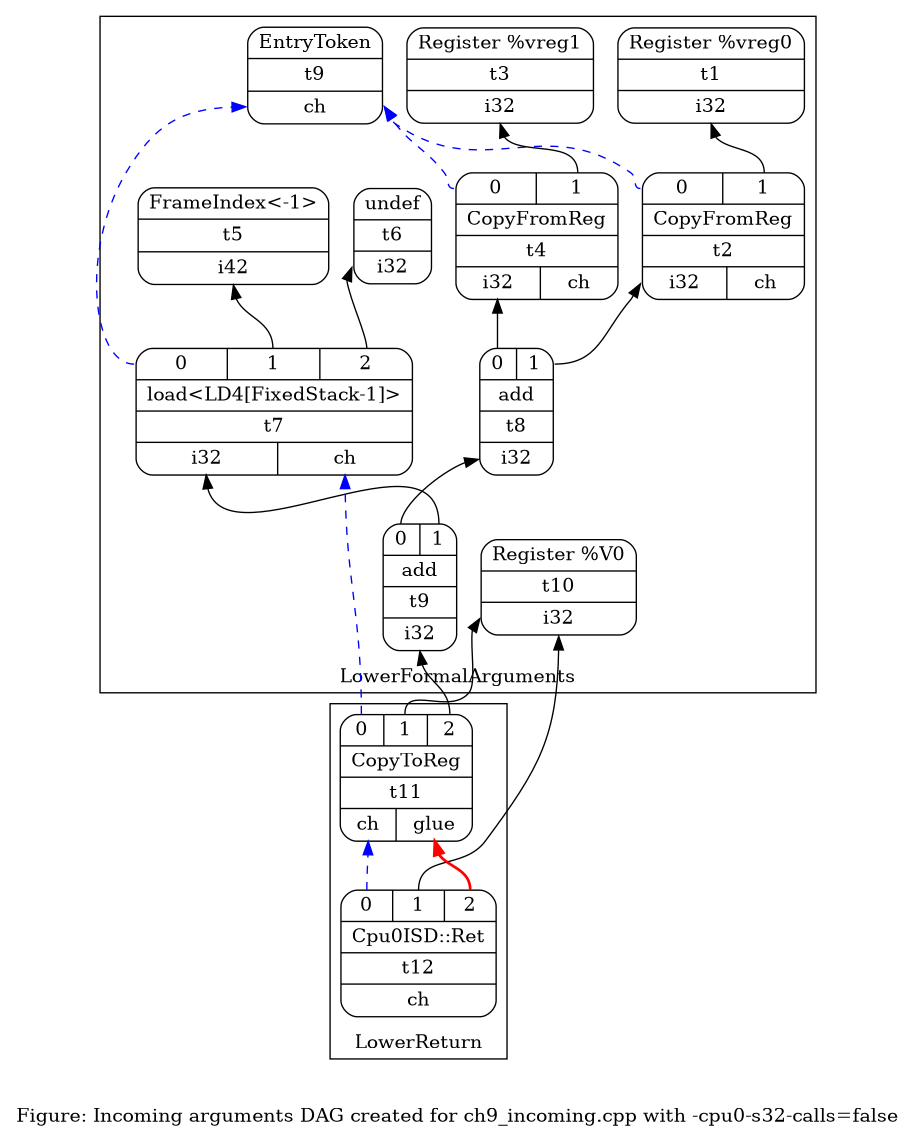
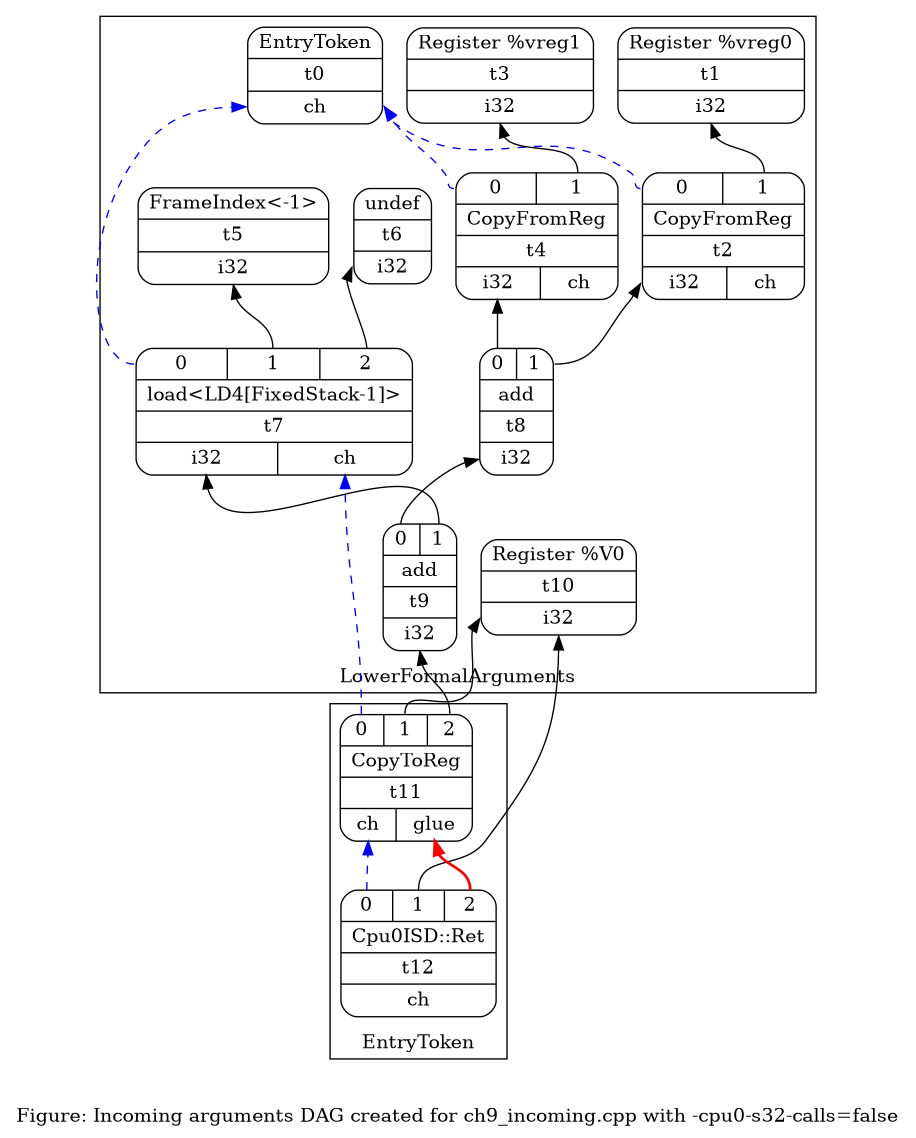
(315, 74) -> (315, 74)
(233, 267) -> (233, 267)
(419, 1043) -> (419, 1043)
